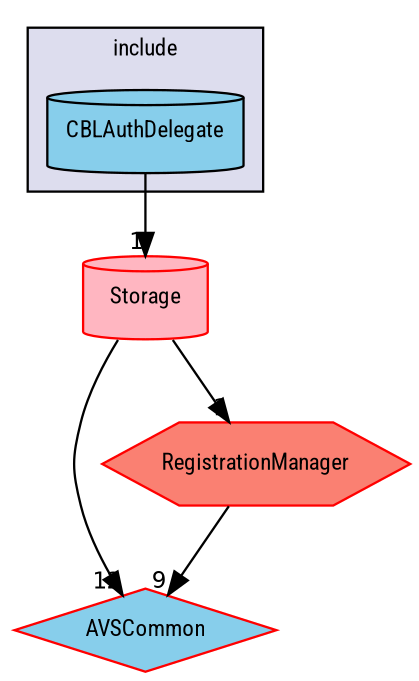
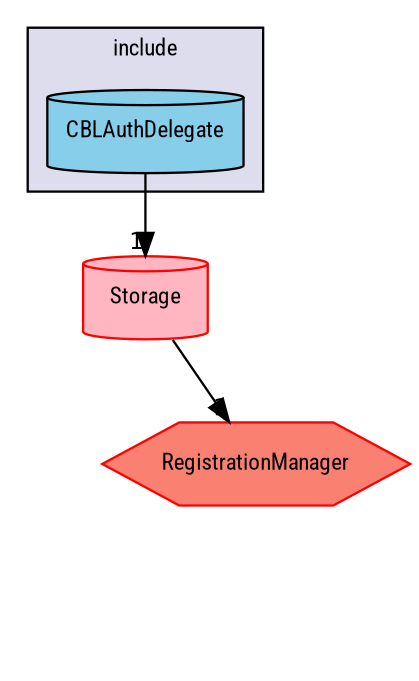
(145, 630) -> none
